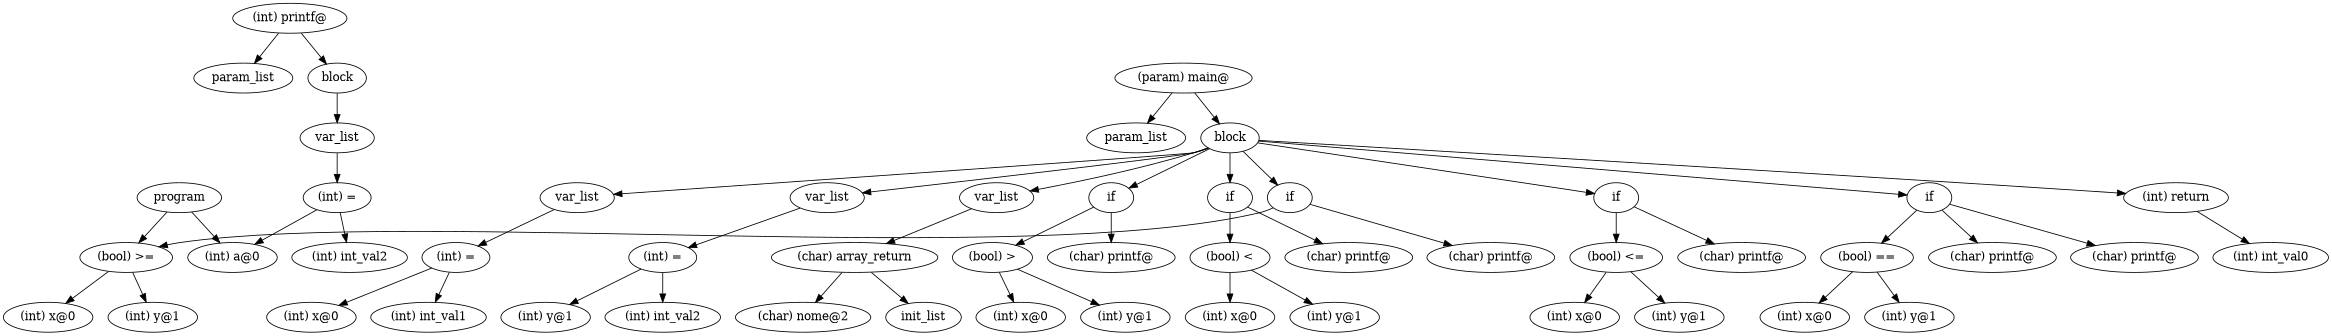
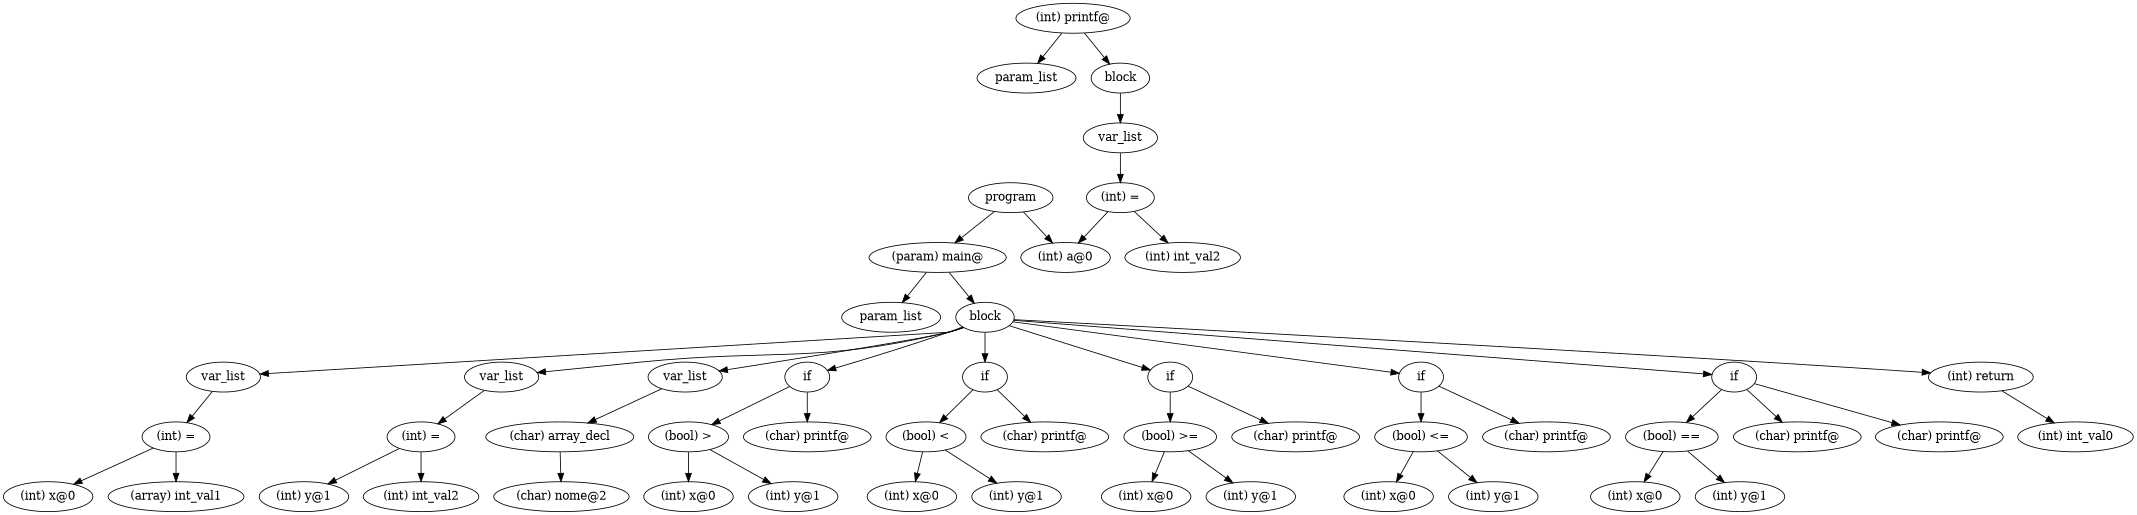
(156, 224) -> (978, 225)
(855, 257) -> (560, 437)
(429, 317) -> (176, 497)
(923, 317) -> none
